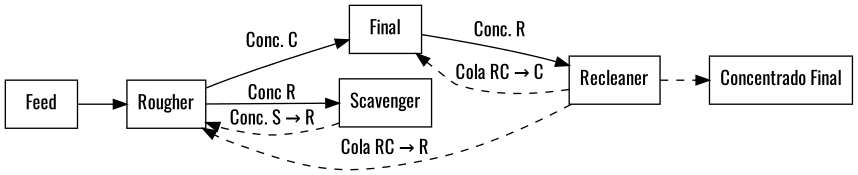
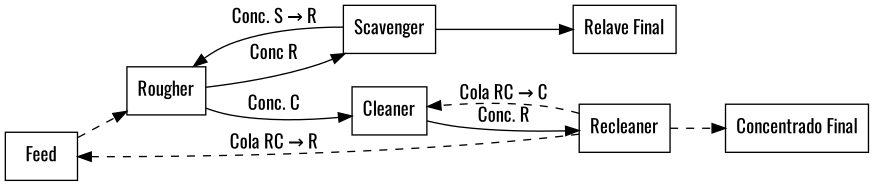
(385, 29) -> (389, 111)
none -> (625, 29)
(96, 104) -> (96, 128)
(279, 135) -> (271, 33)
(396, 165) -> (336, 152)
